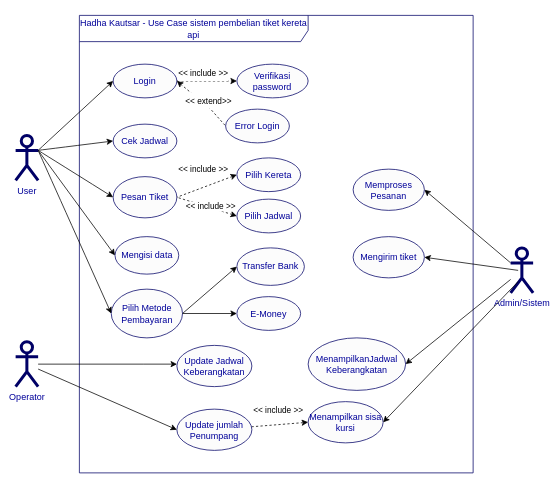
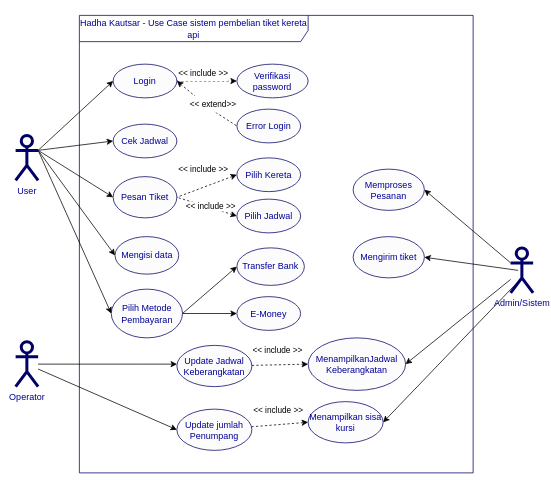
(257, 126) -> (269, 126)
none -> (290, 365)
